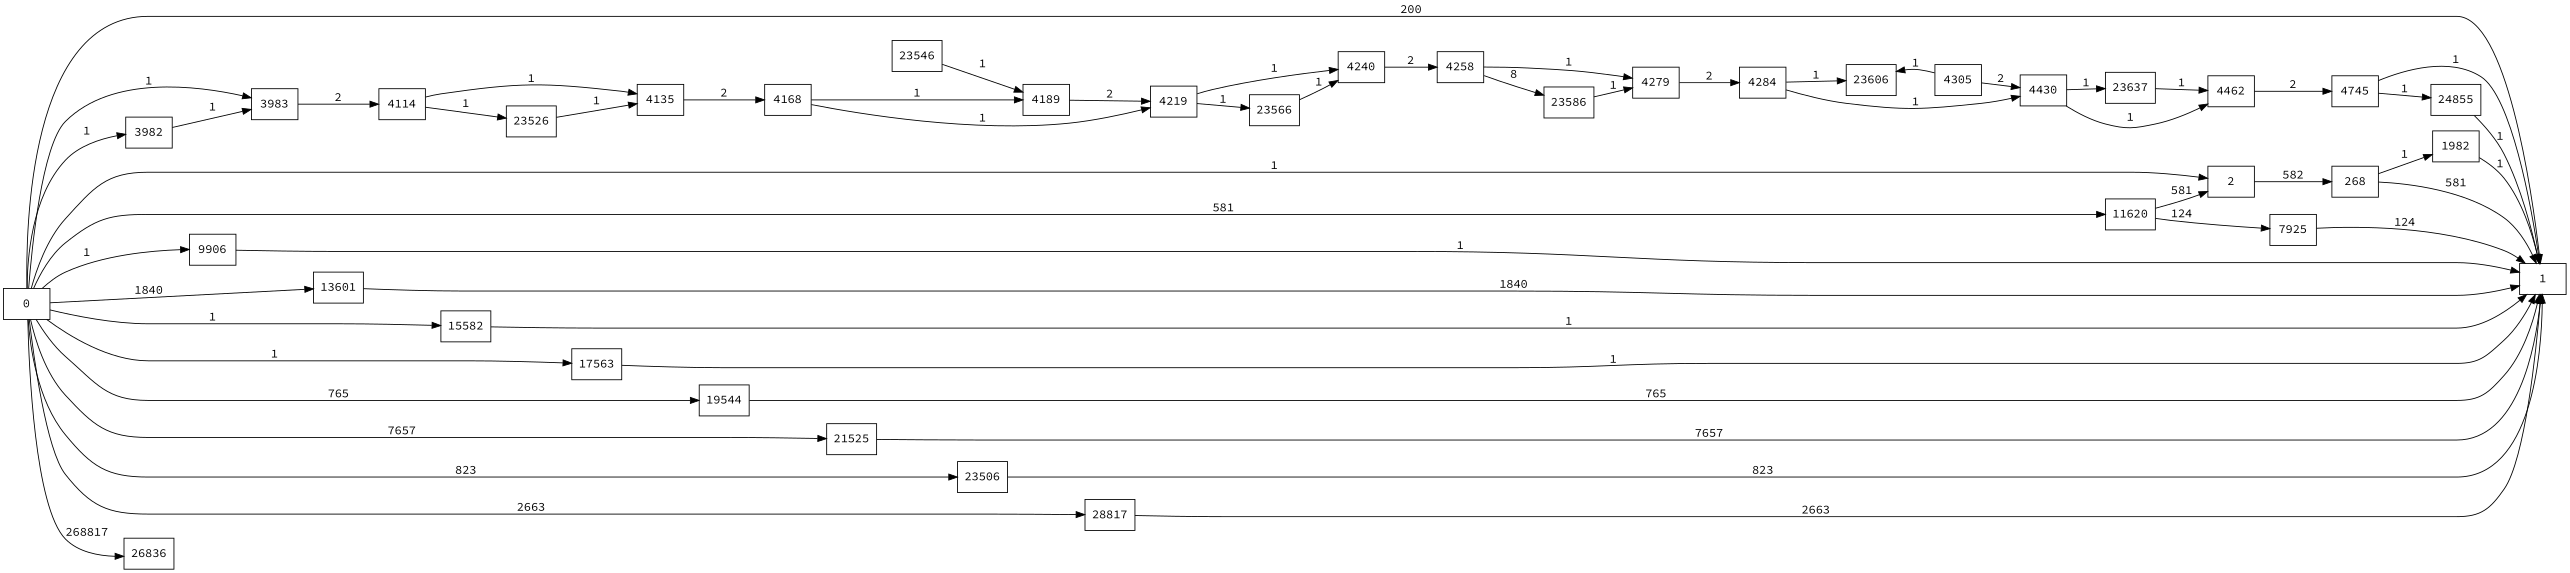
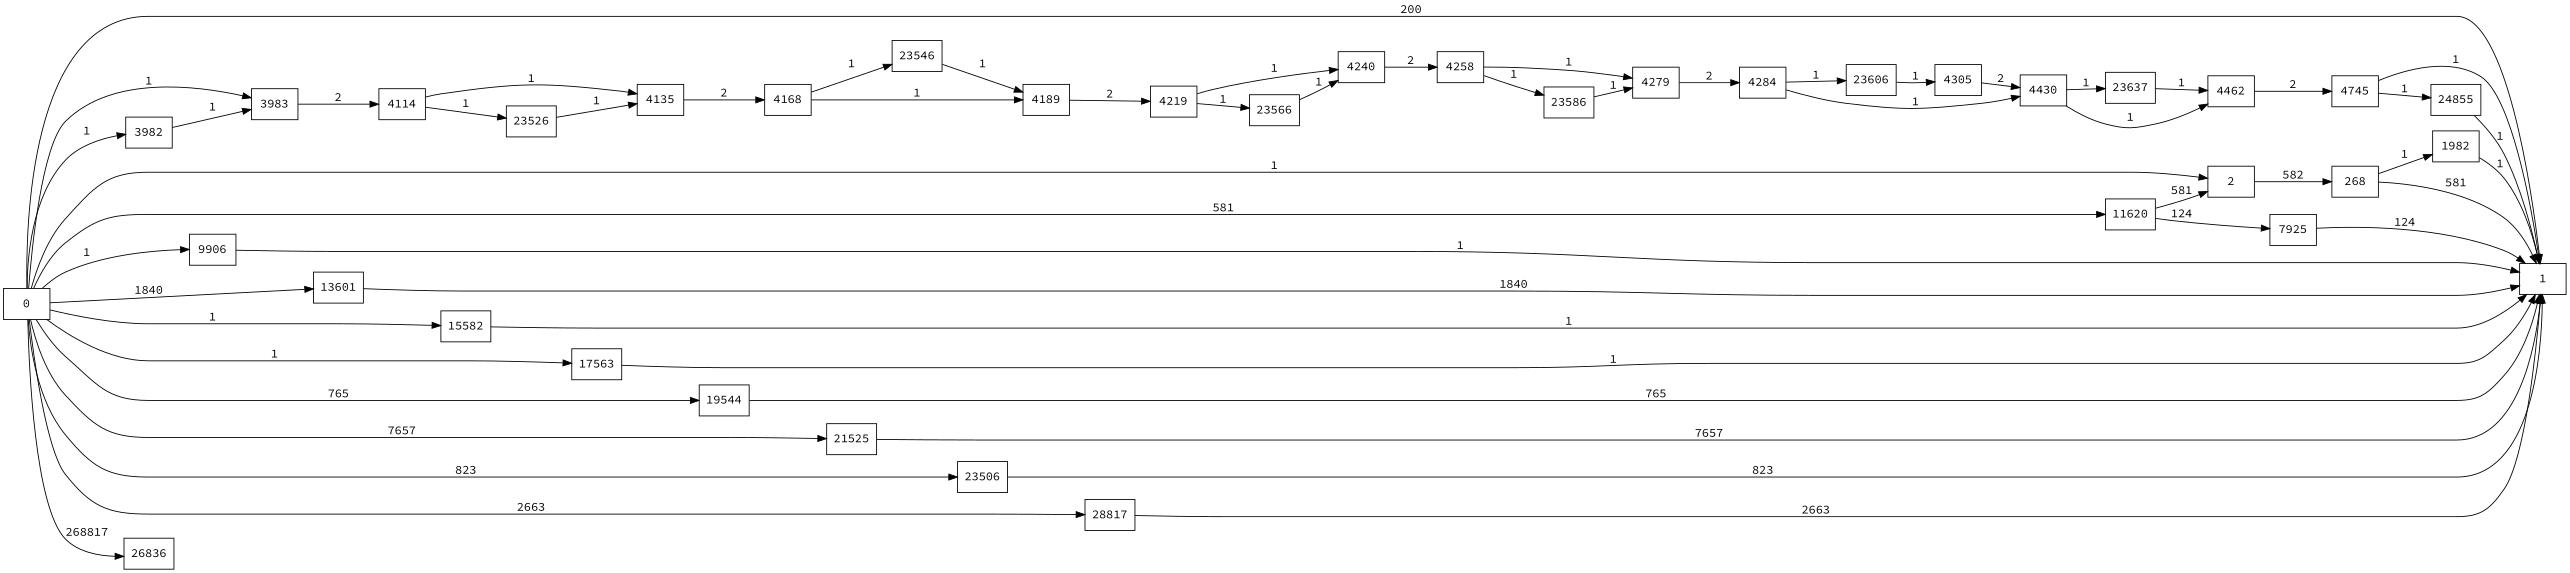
(1920, 70) -> (1911, 83)
(1514, 74) -> (1514, 74)
(976, 125) -> (847, 80)
